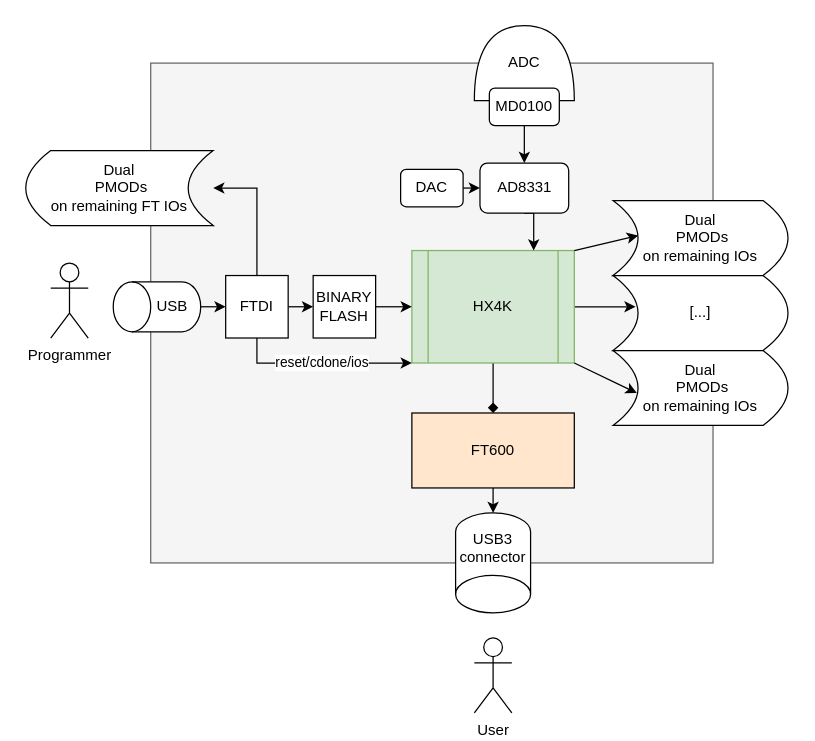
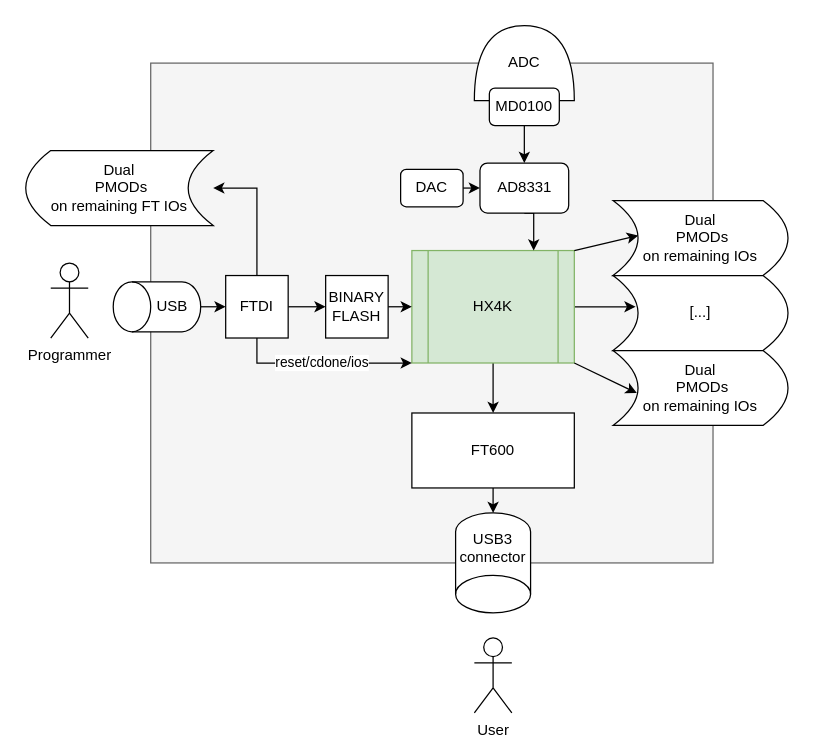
(344, 307) -> (357, 307)
(493, 402) -> (493, 403)
(493, 451) -> (493, 451)
